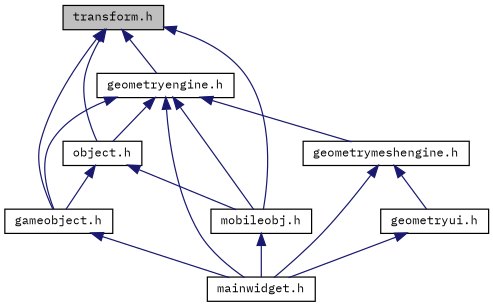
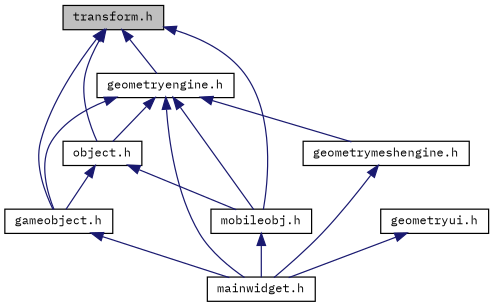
(414, 192) -> none
